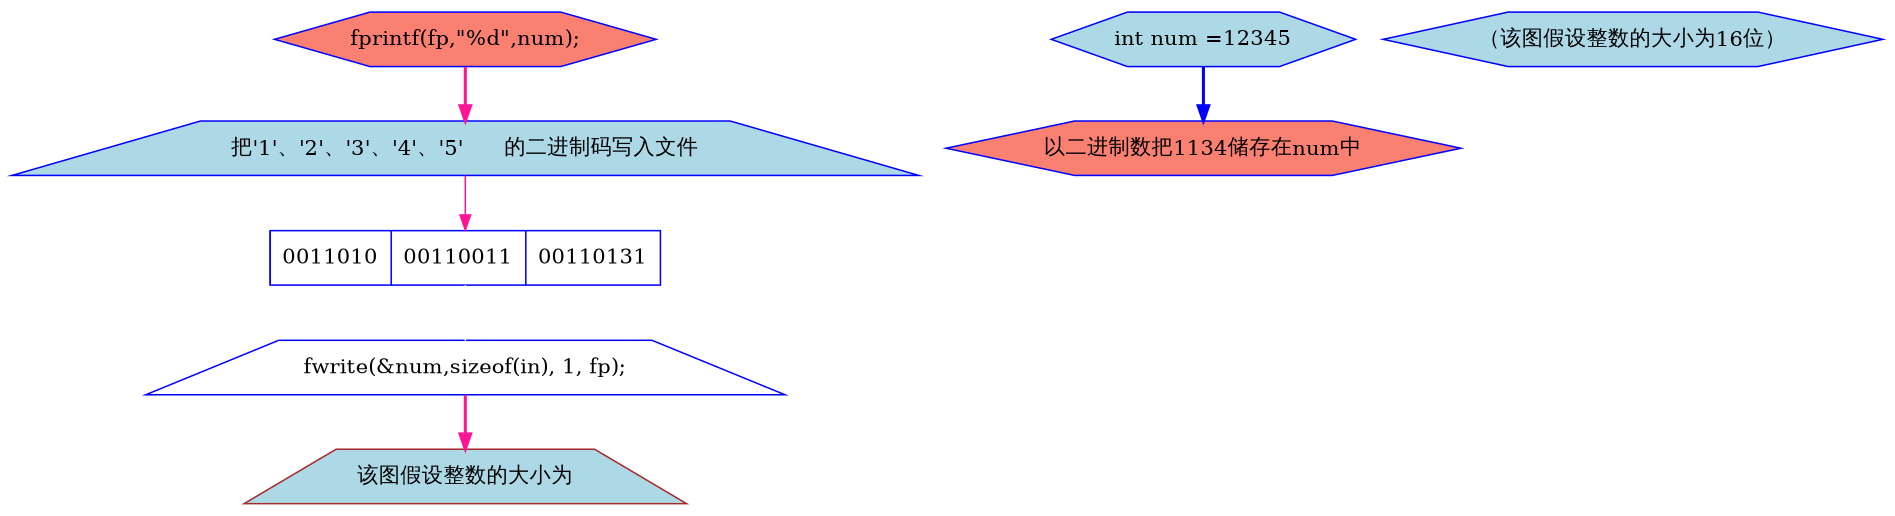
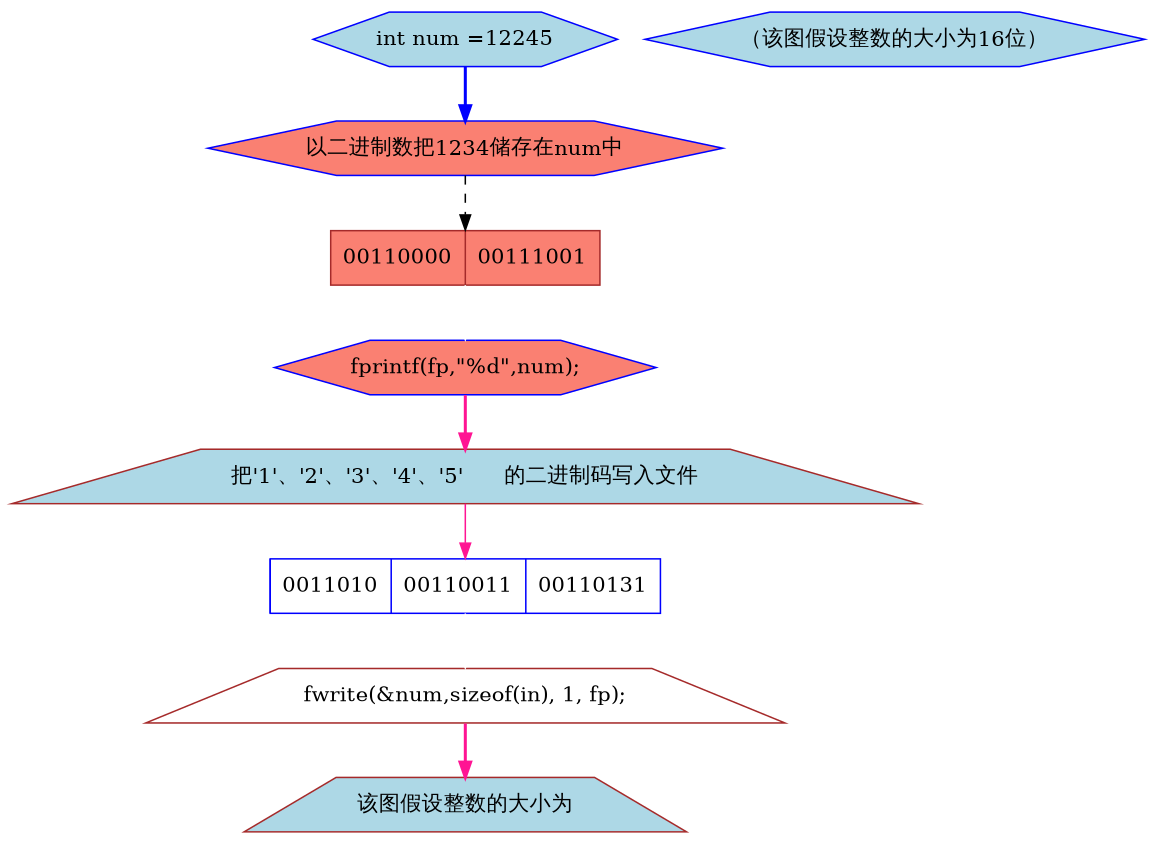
(1203, 39) -> (465, 39)
(465, 148) -> (465, 476)
(1203, 148) -> (465, 148)
none -> (465, 258)
(465, 368) -> (465, 696)
